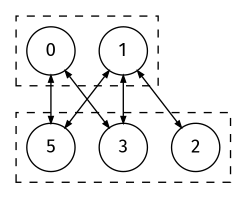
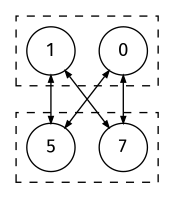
(123, 147) -> (123, 147)
(196, 147) -> none
